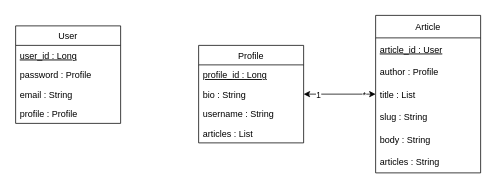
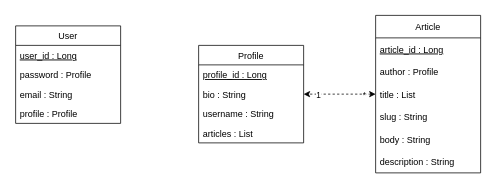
(415, 50) -> (415, 50)
(339, 94) -> (339, 94)
(415, 162) -> (423, 162)
